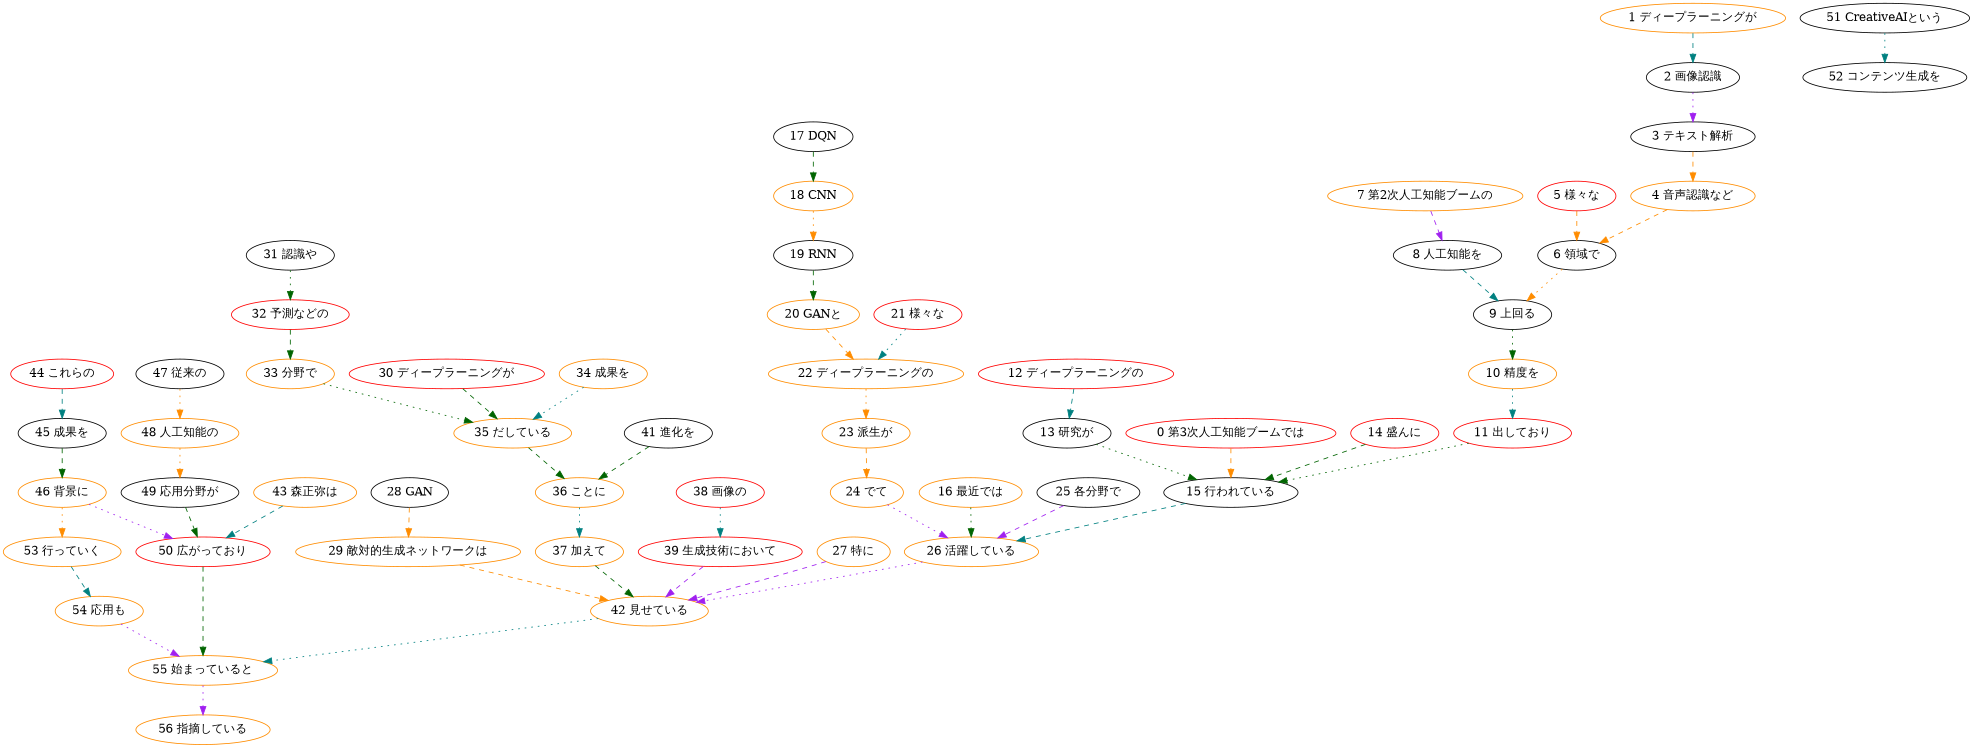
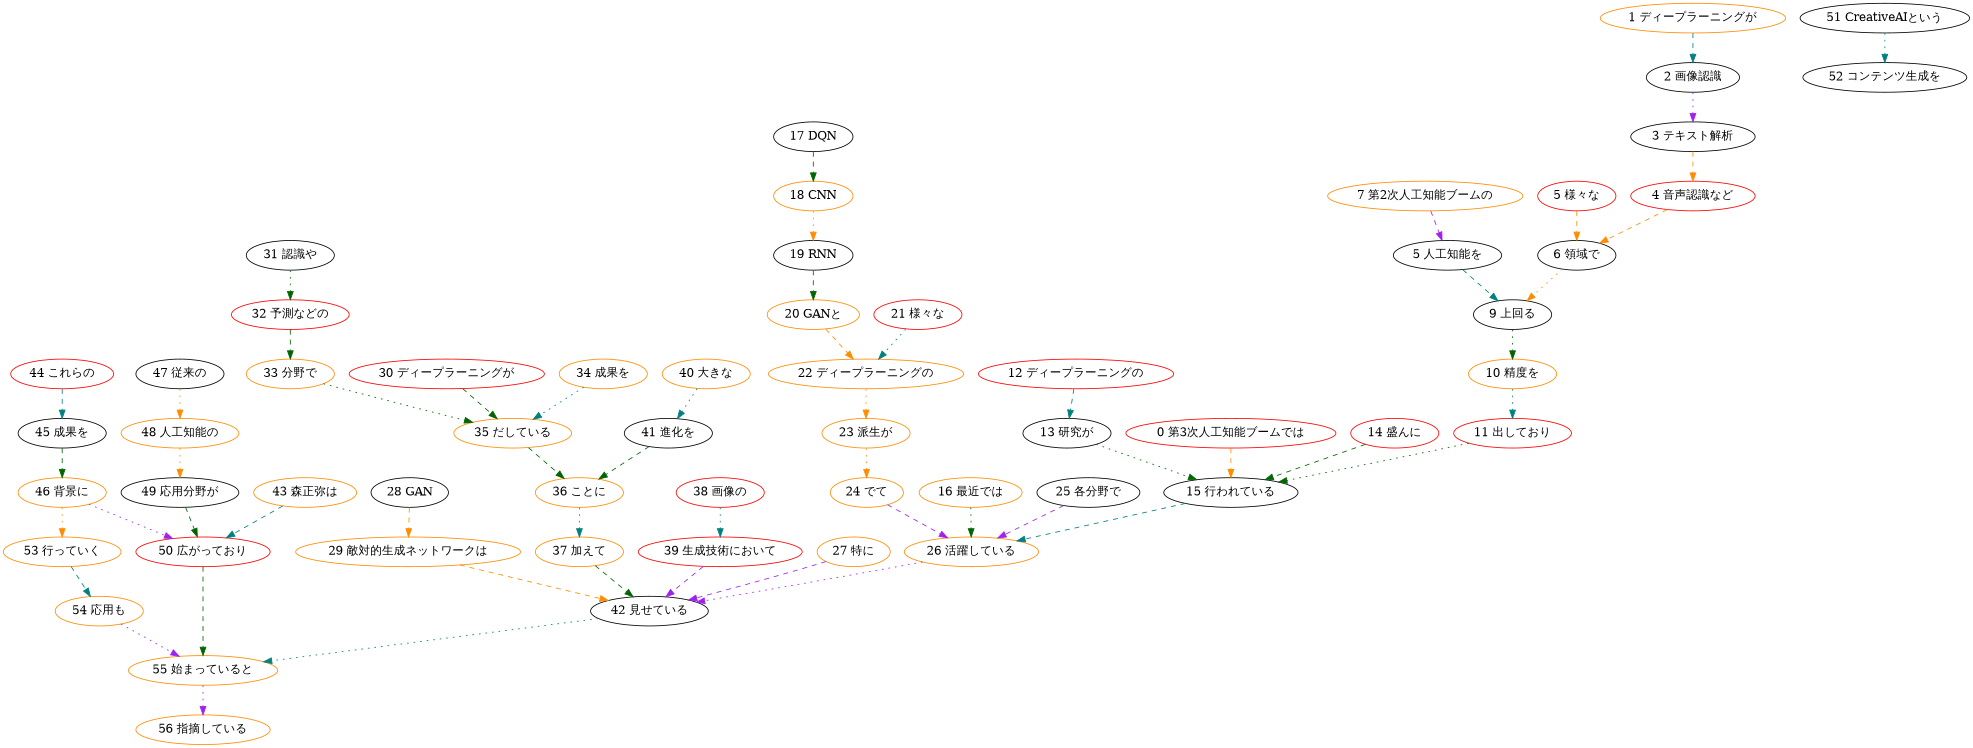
(1693, 196) -> (1693, 196)
(1447, 255) -> (1447, 255)
none -> (706, 374)
(866, 459) -> (866, 459)
(914, 519) -> (914, 519)
(649, 611) -> (649, 611)
